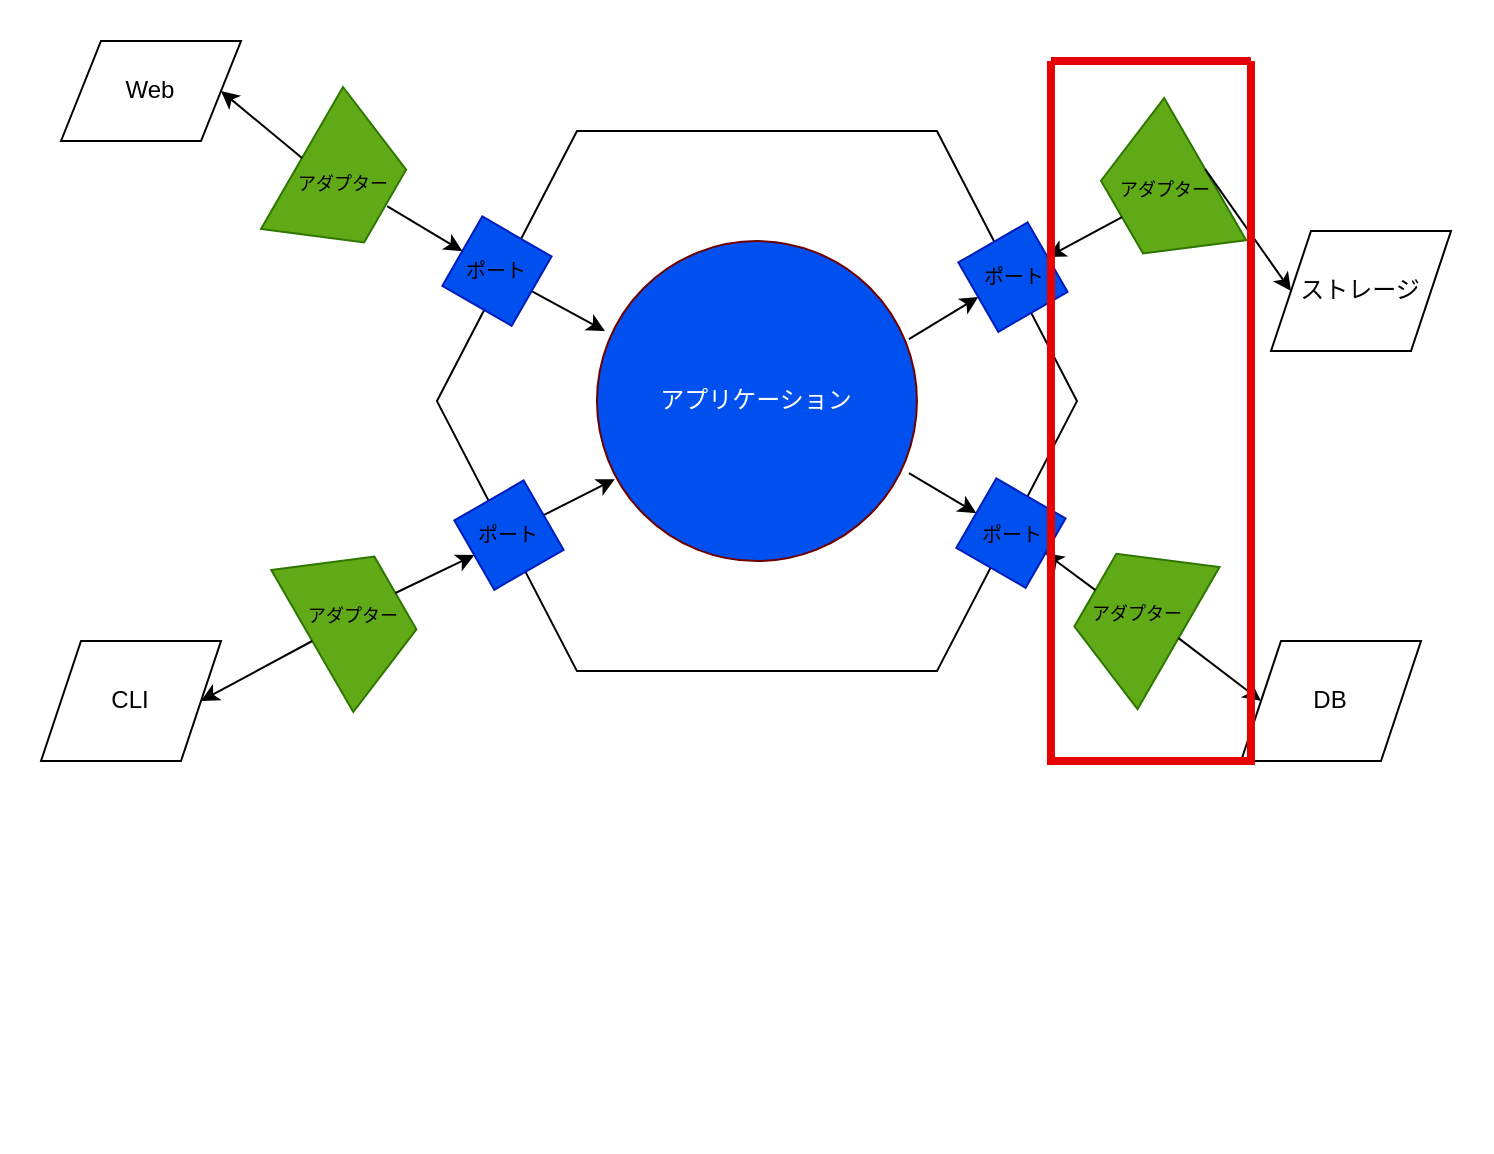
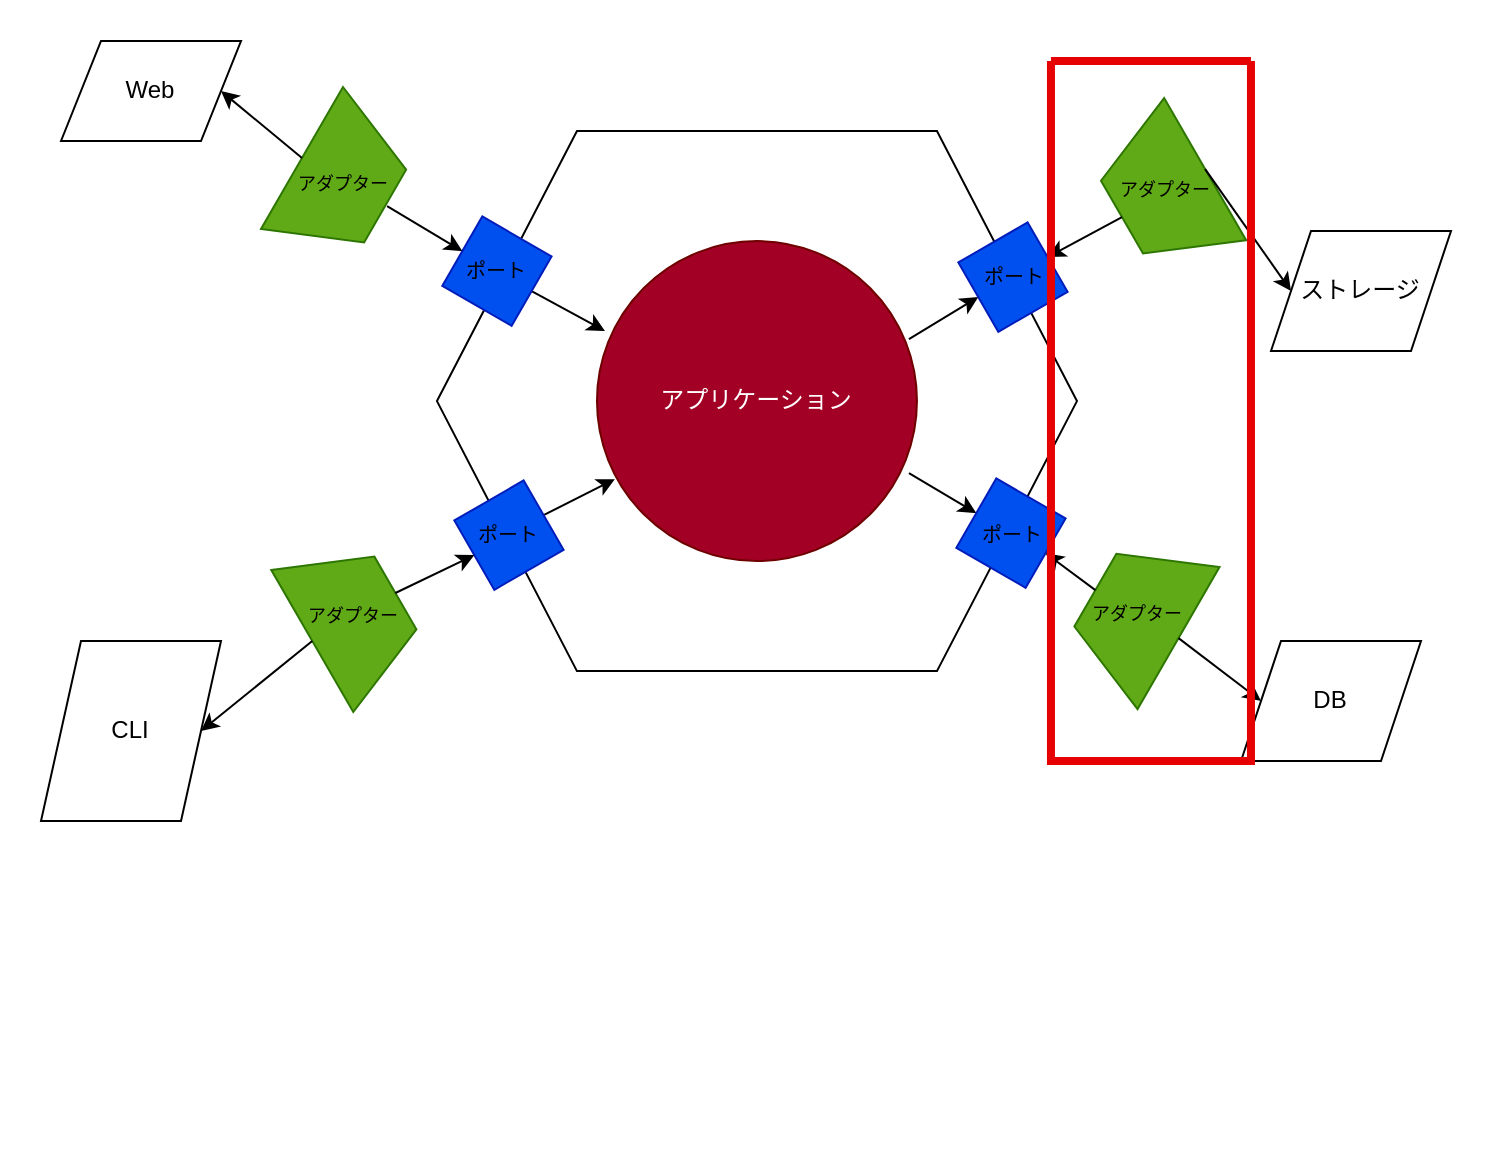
(757, 401) -> (757, 401)
(131, 701) -> (131, 731)
